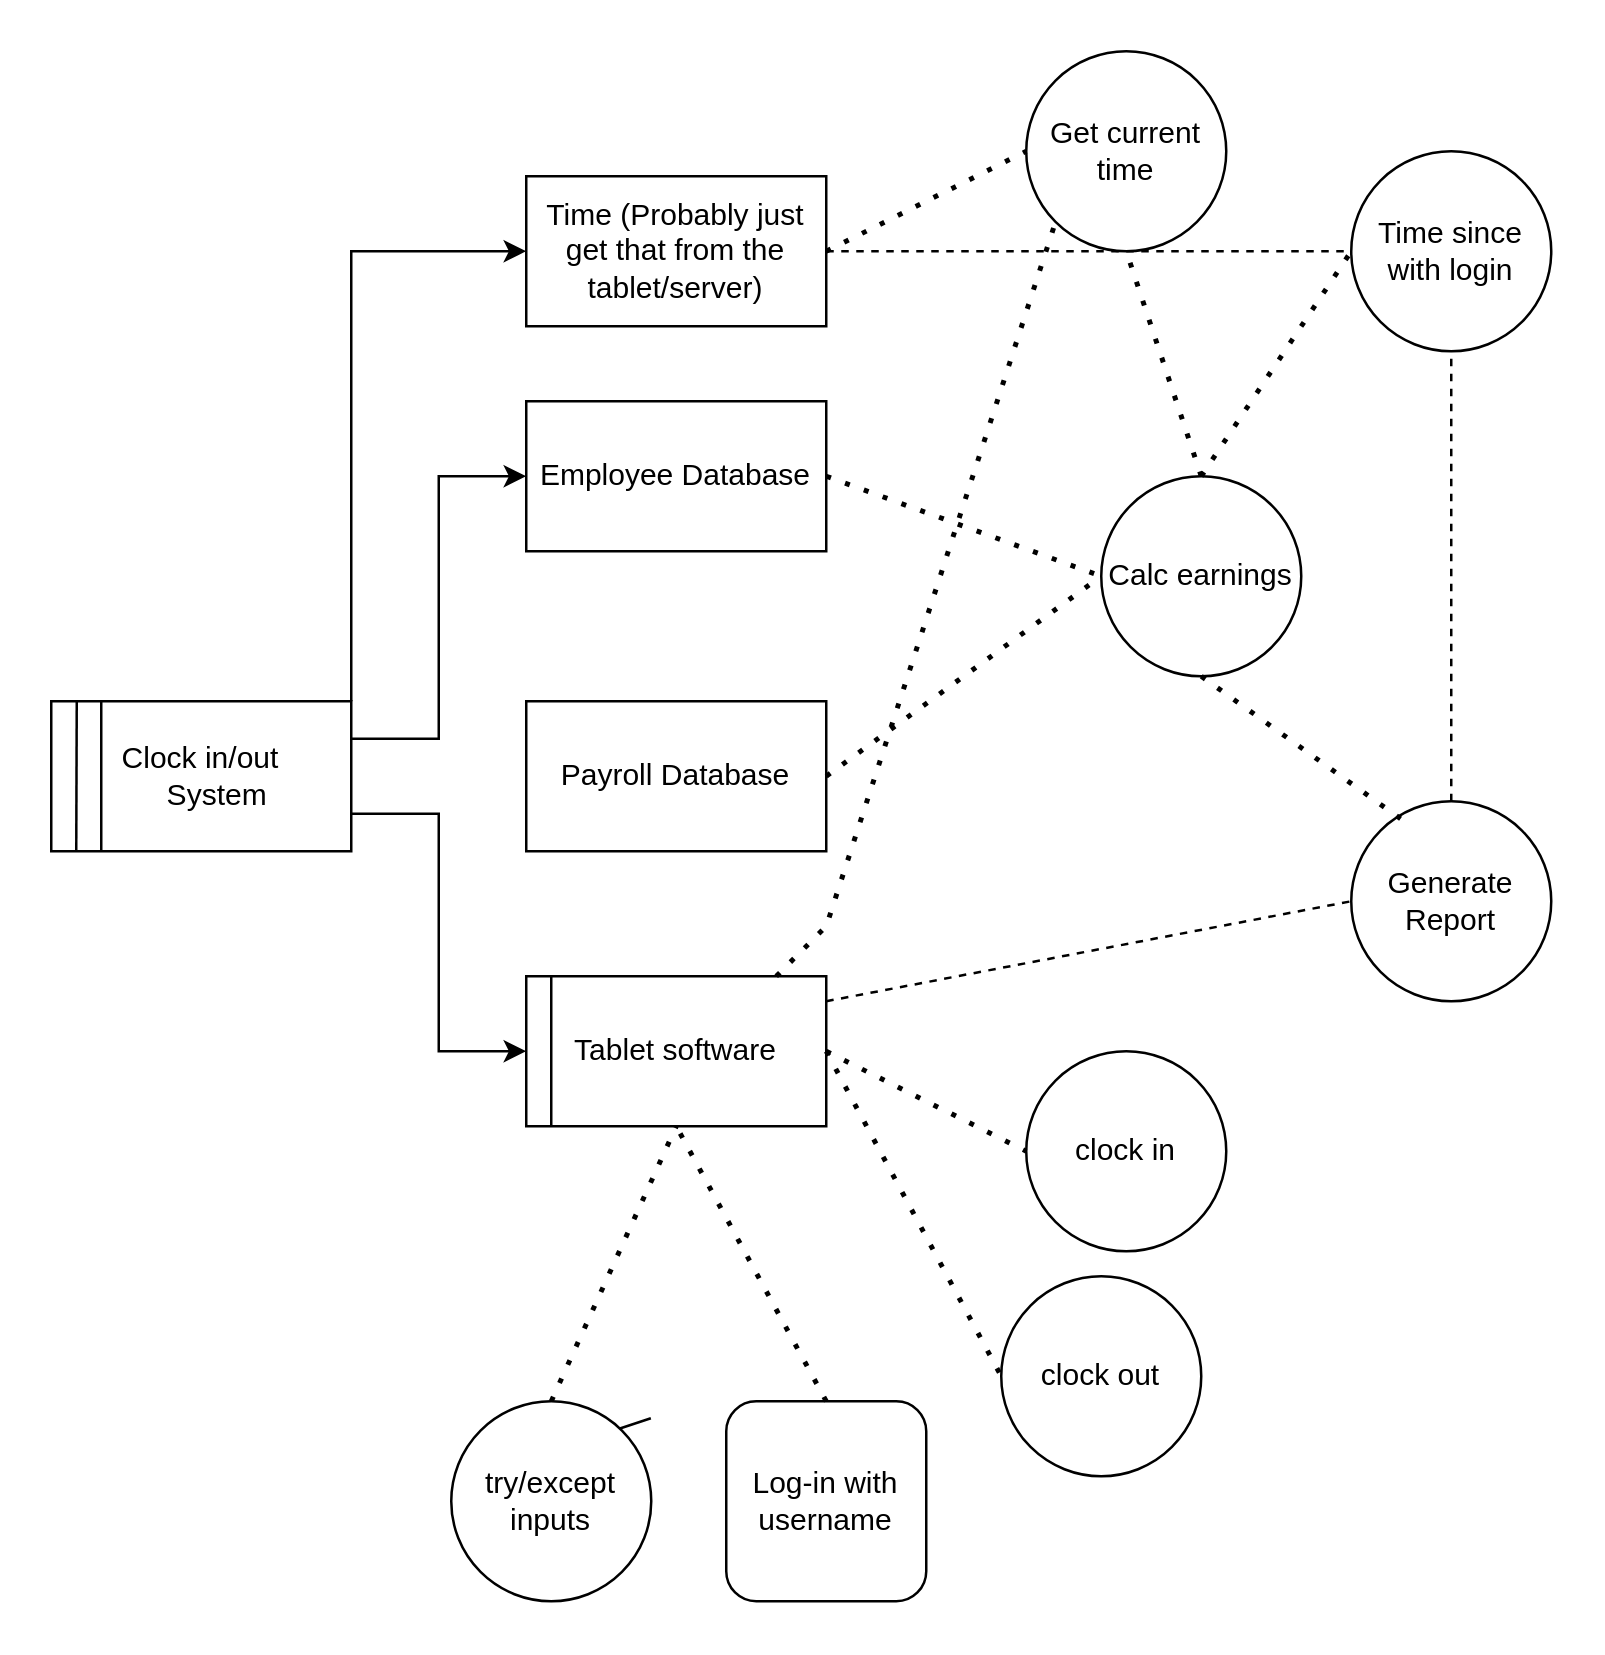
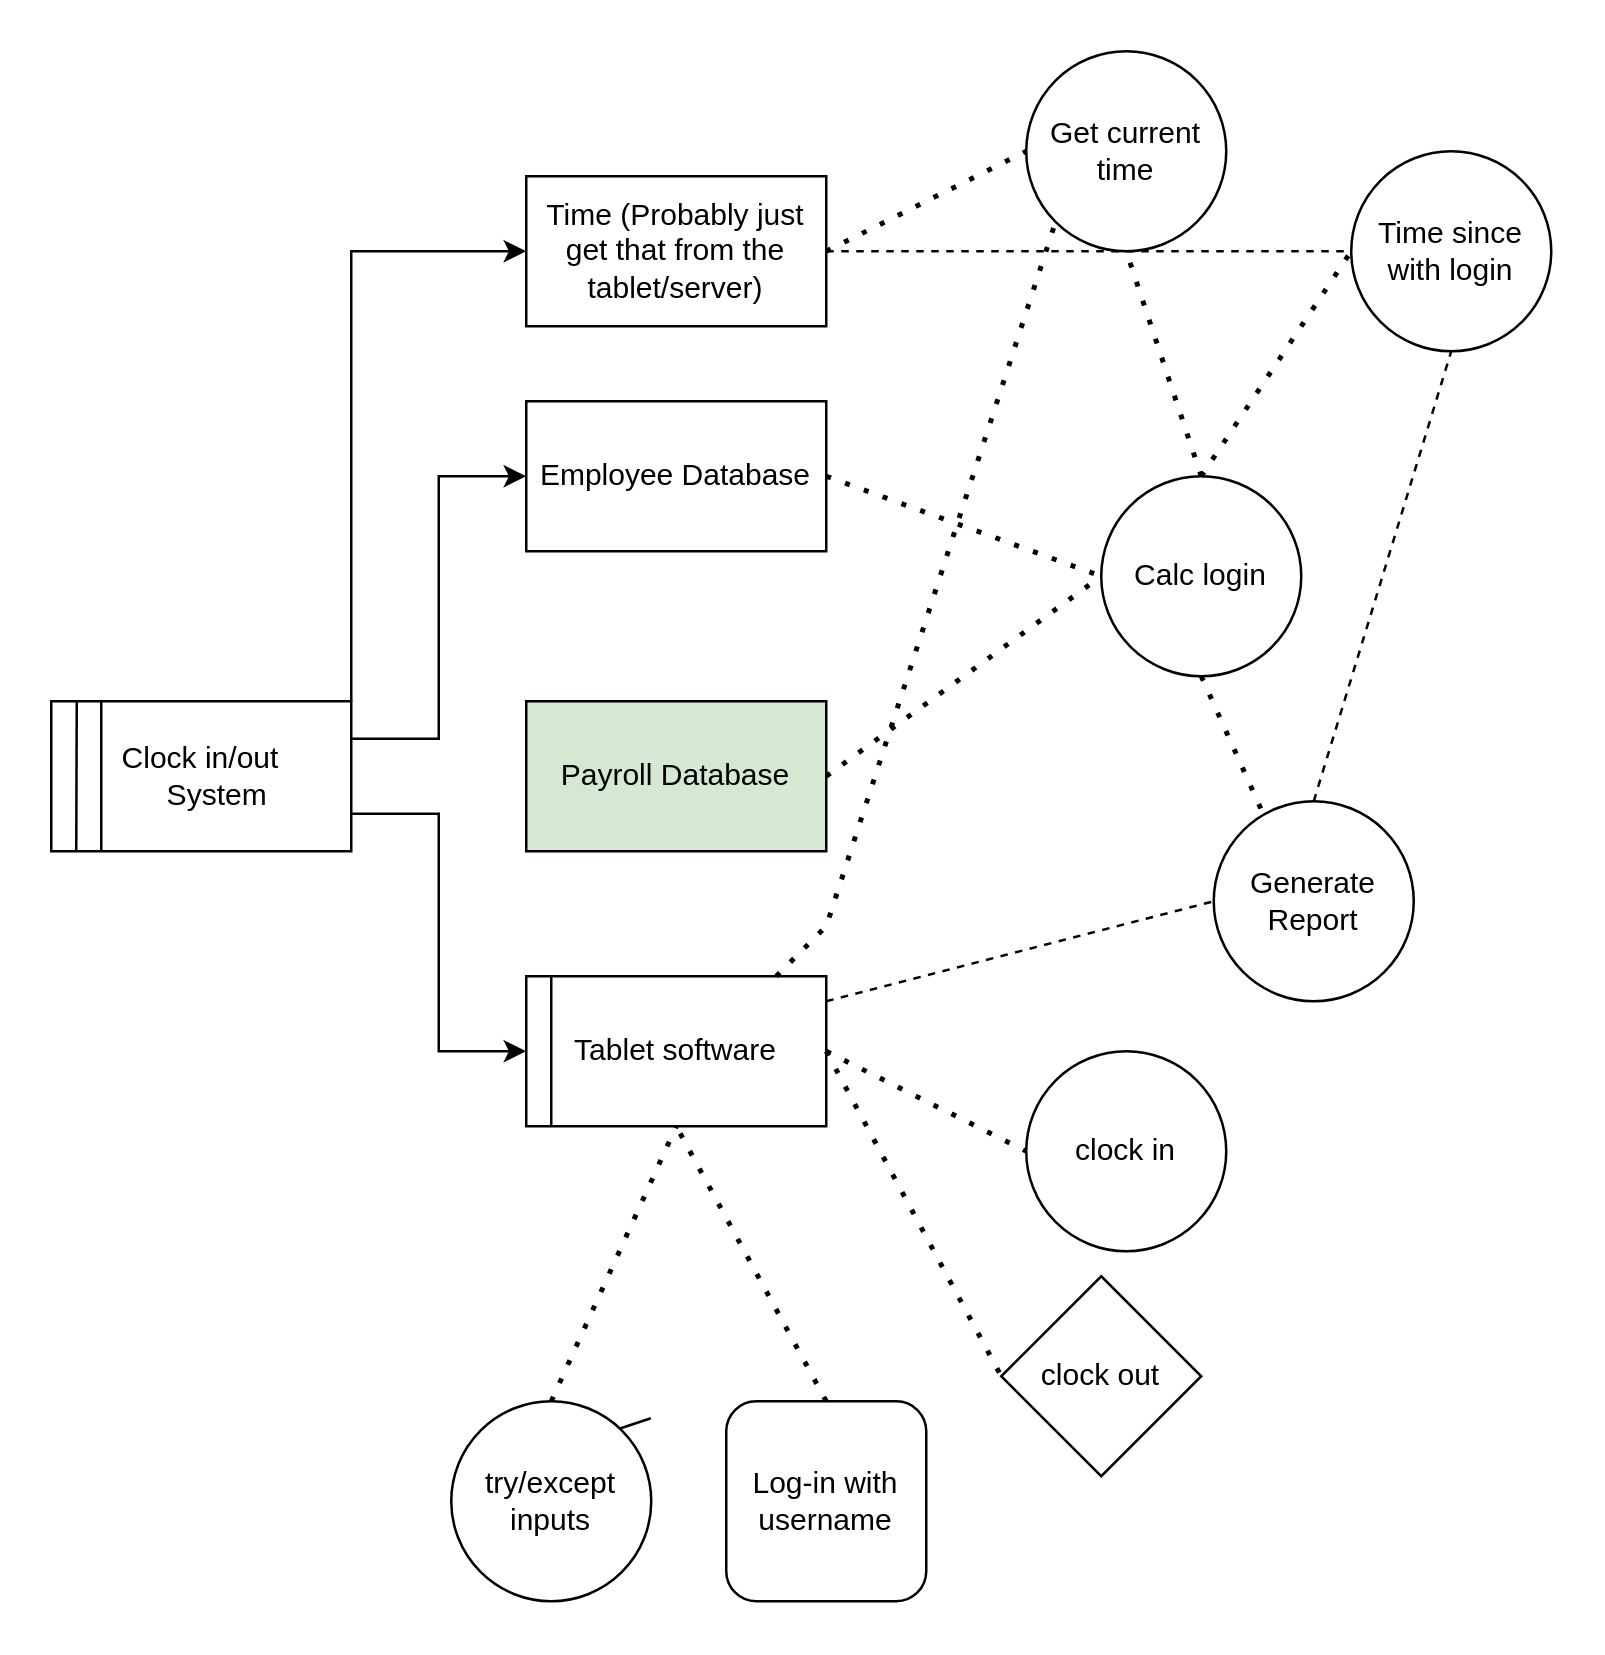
(1201, 576) -> (1201, 576)
(676, 776) -> (676, 776)
(1451, 901) -> (1314, 901)
(1101, 1376) -> (1101, 1376)
